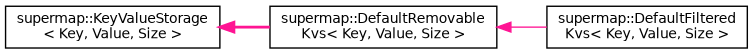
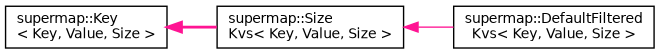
(113, 27) -> (86, 27)
(383, 27) -> (310, 27)
